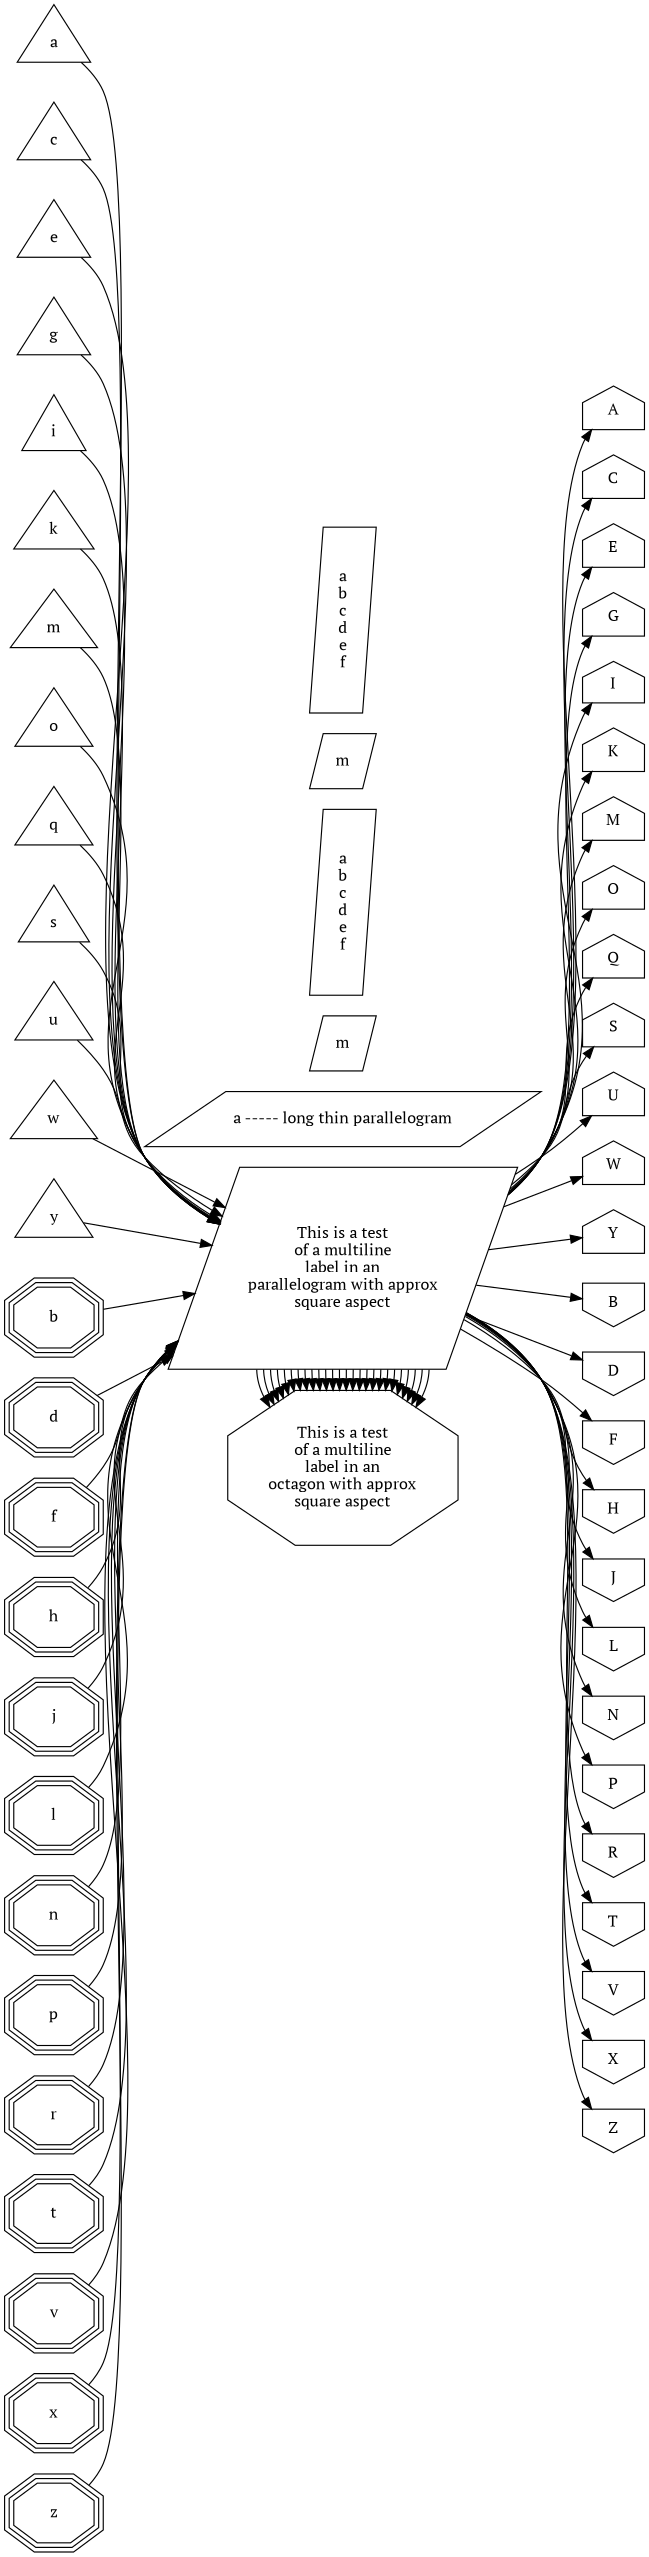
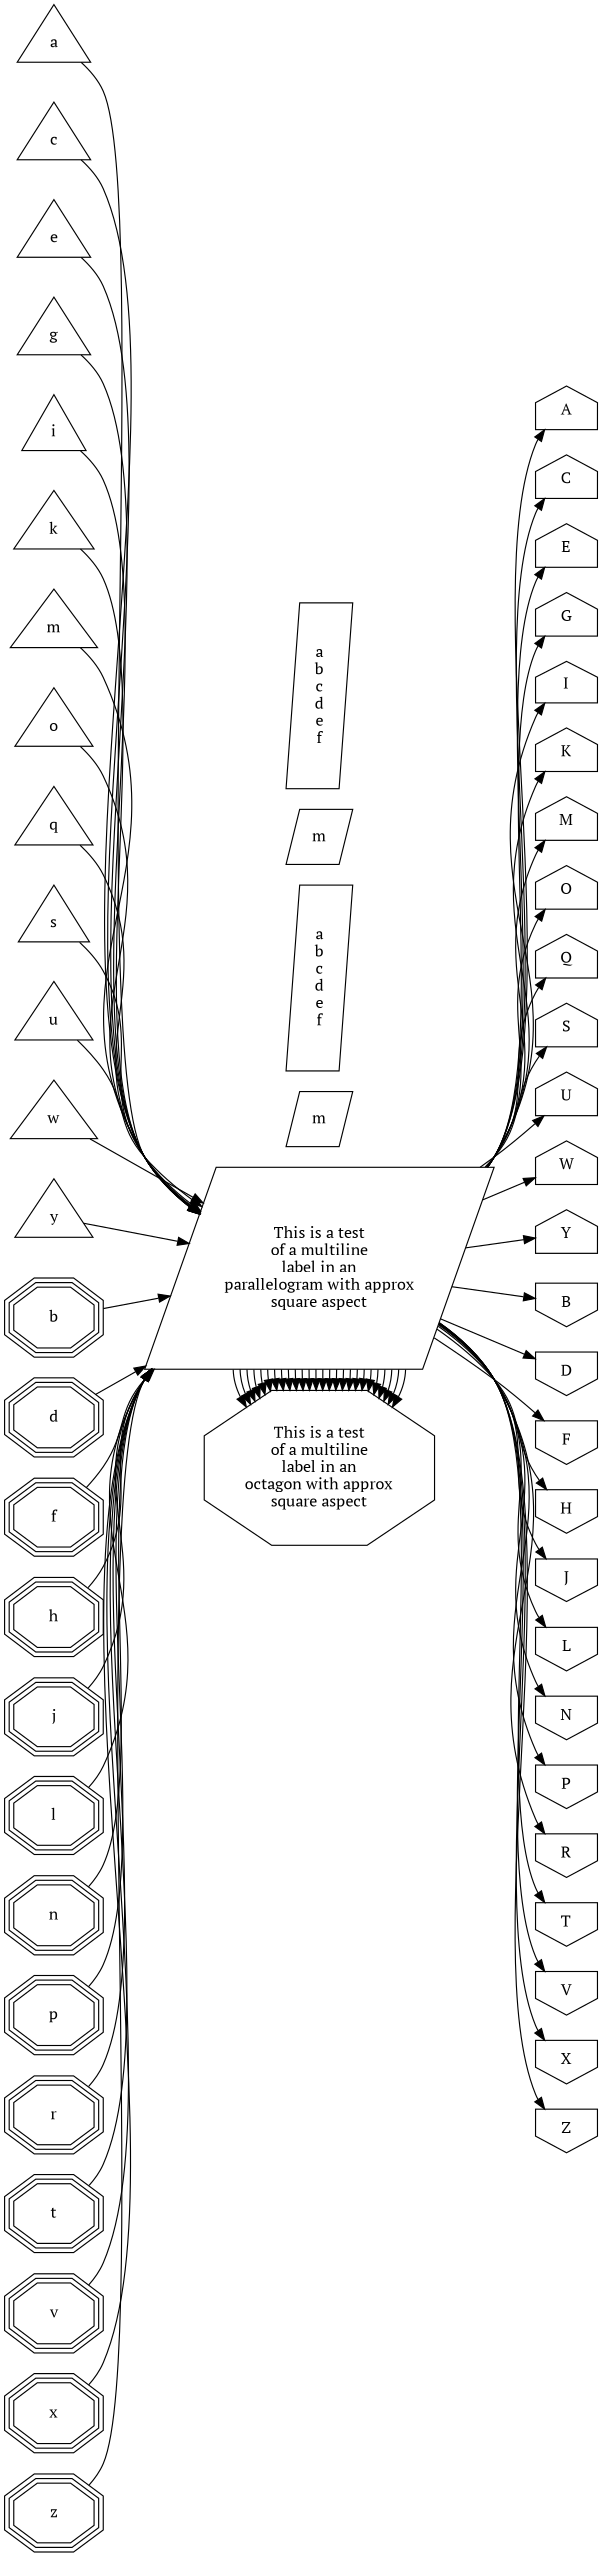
(343, 1119) -> none
